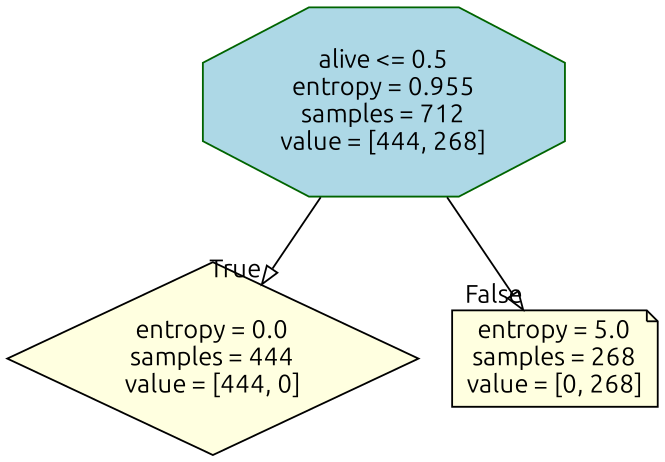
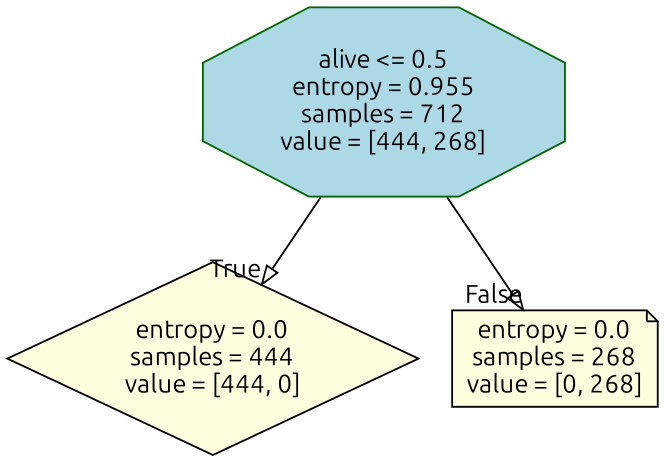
(555, 359) -> (555, 359)
